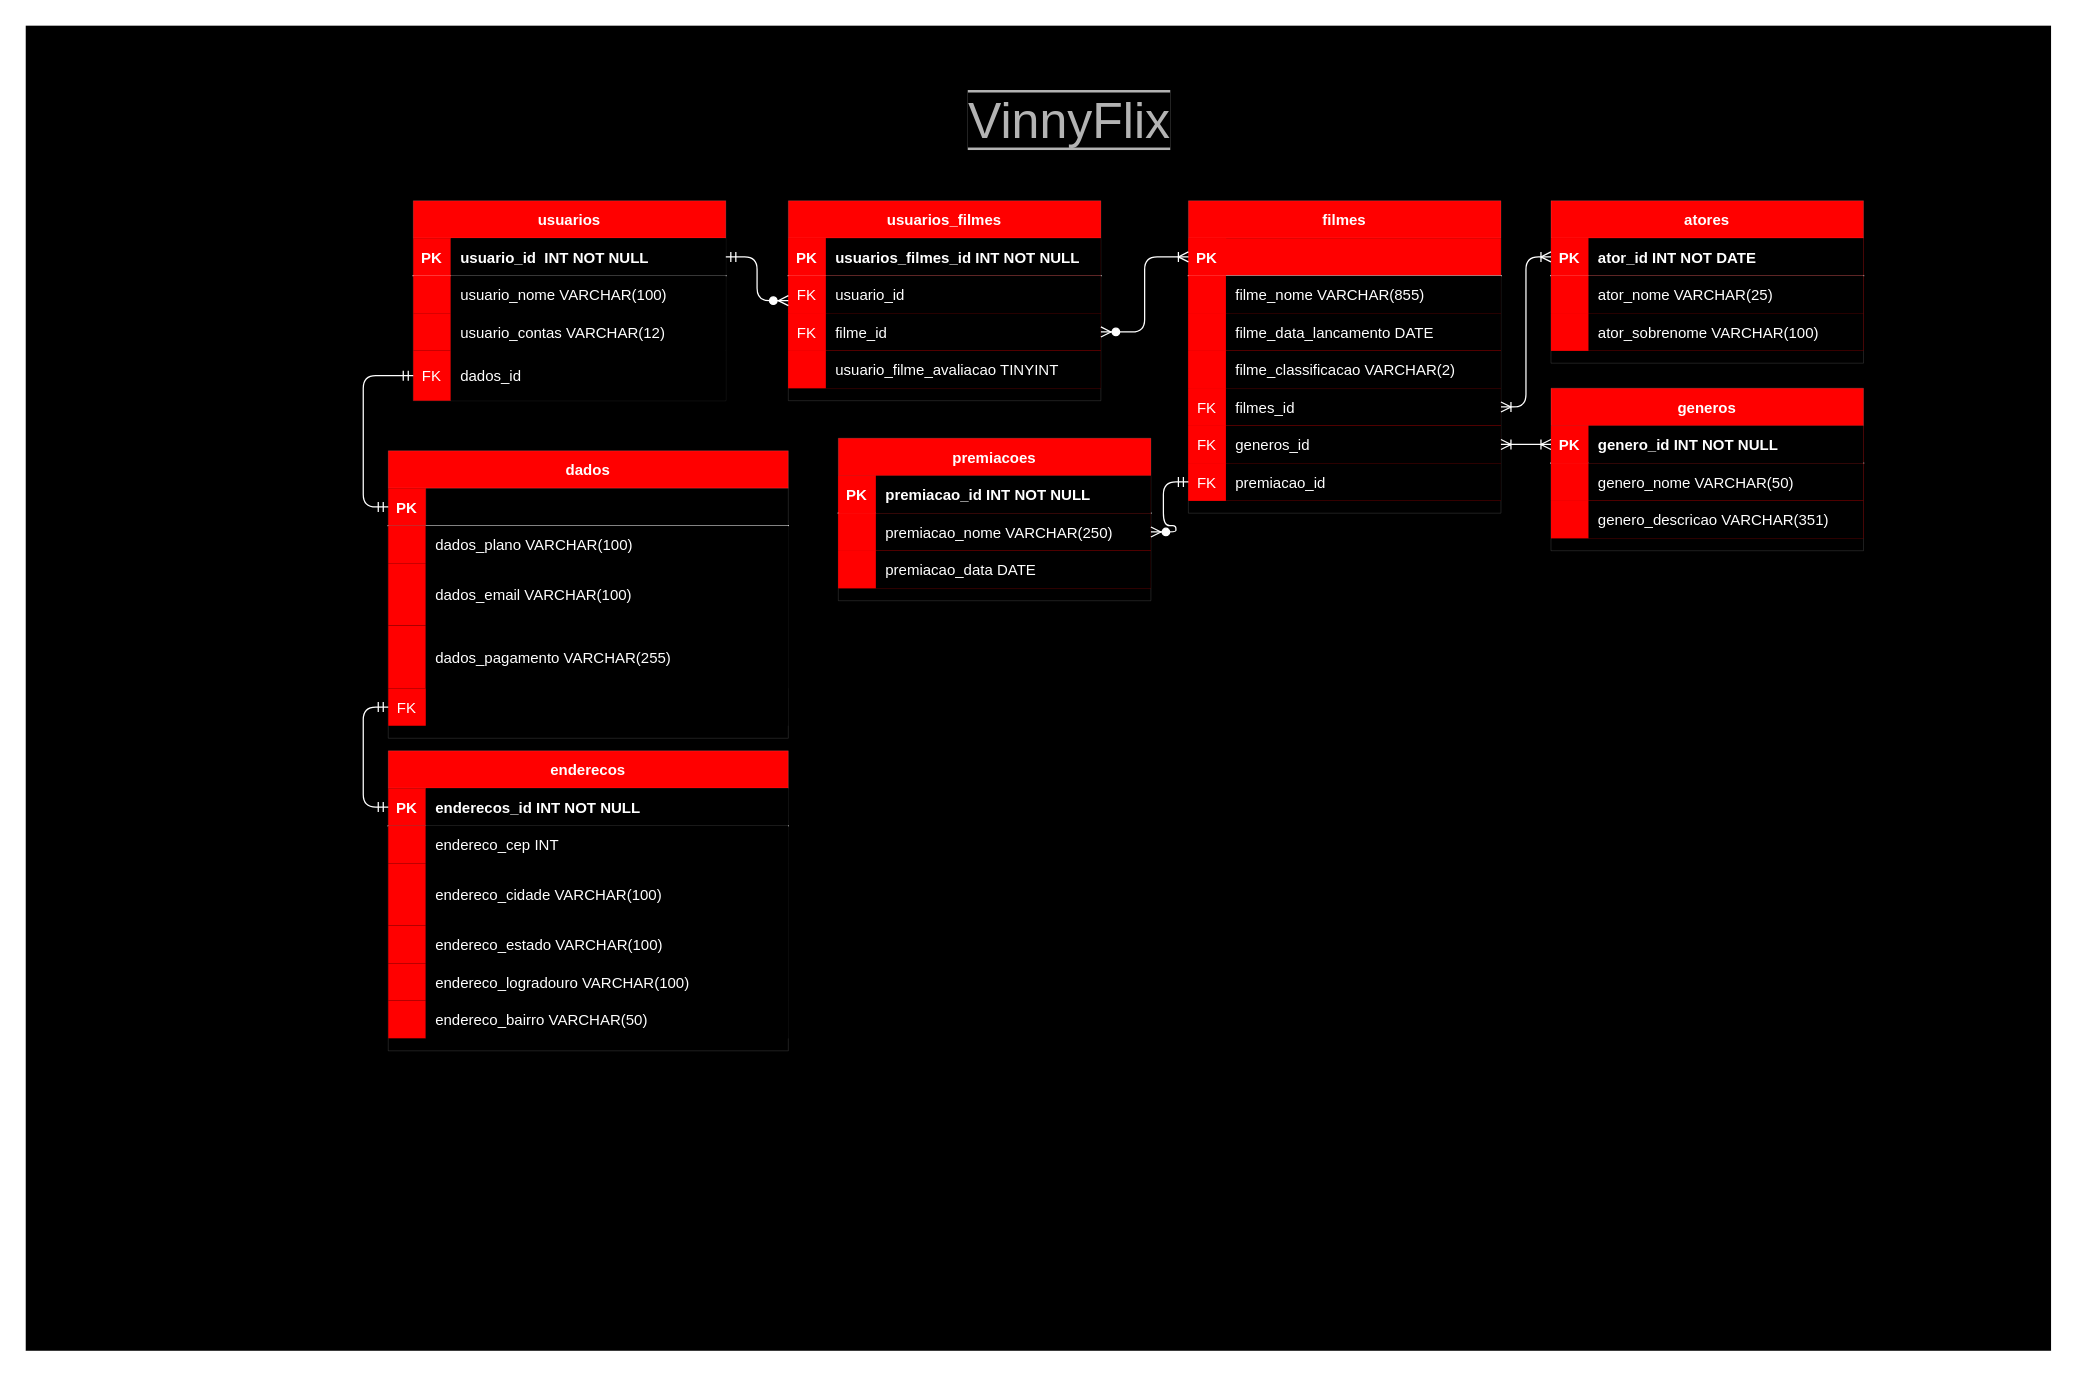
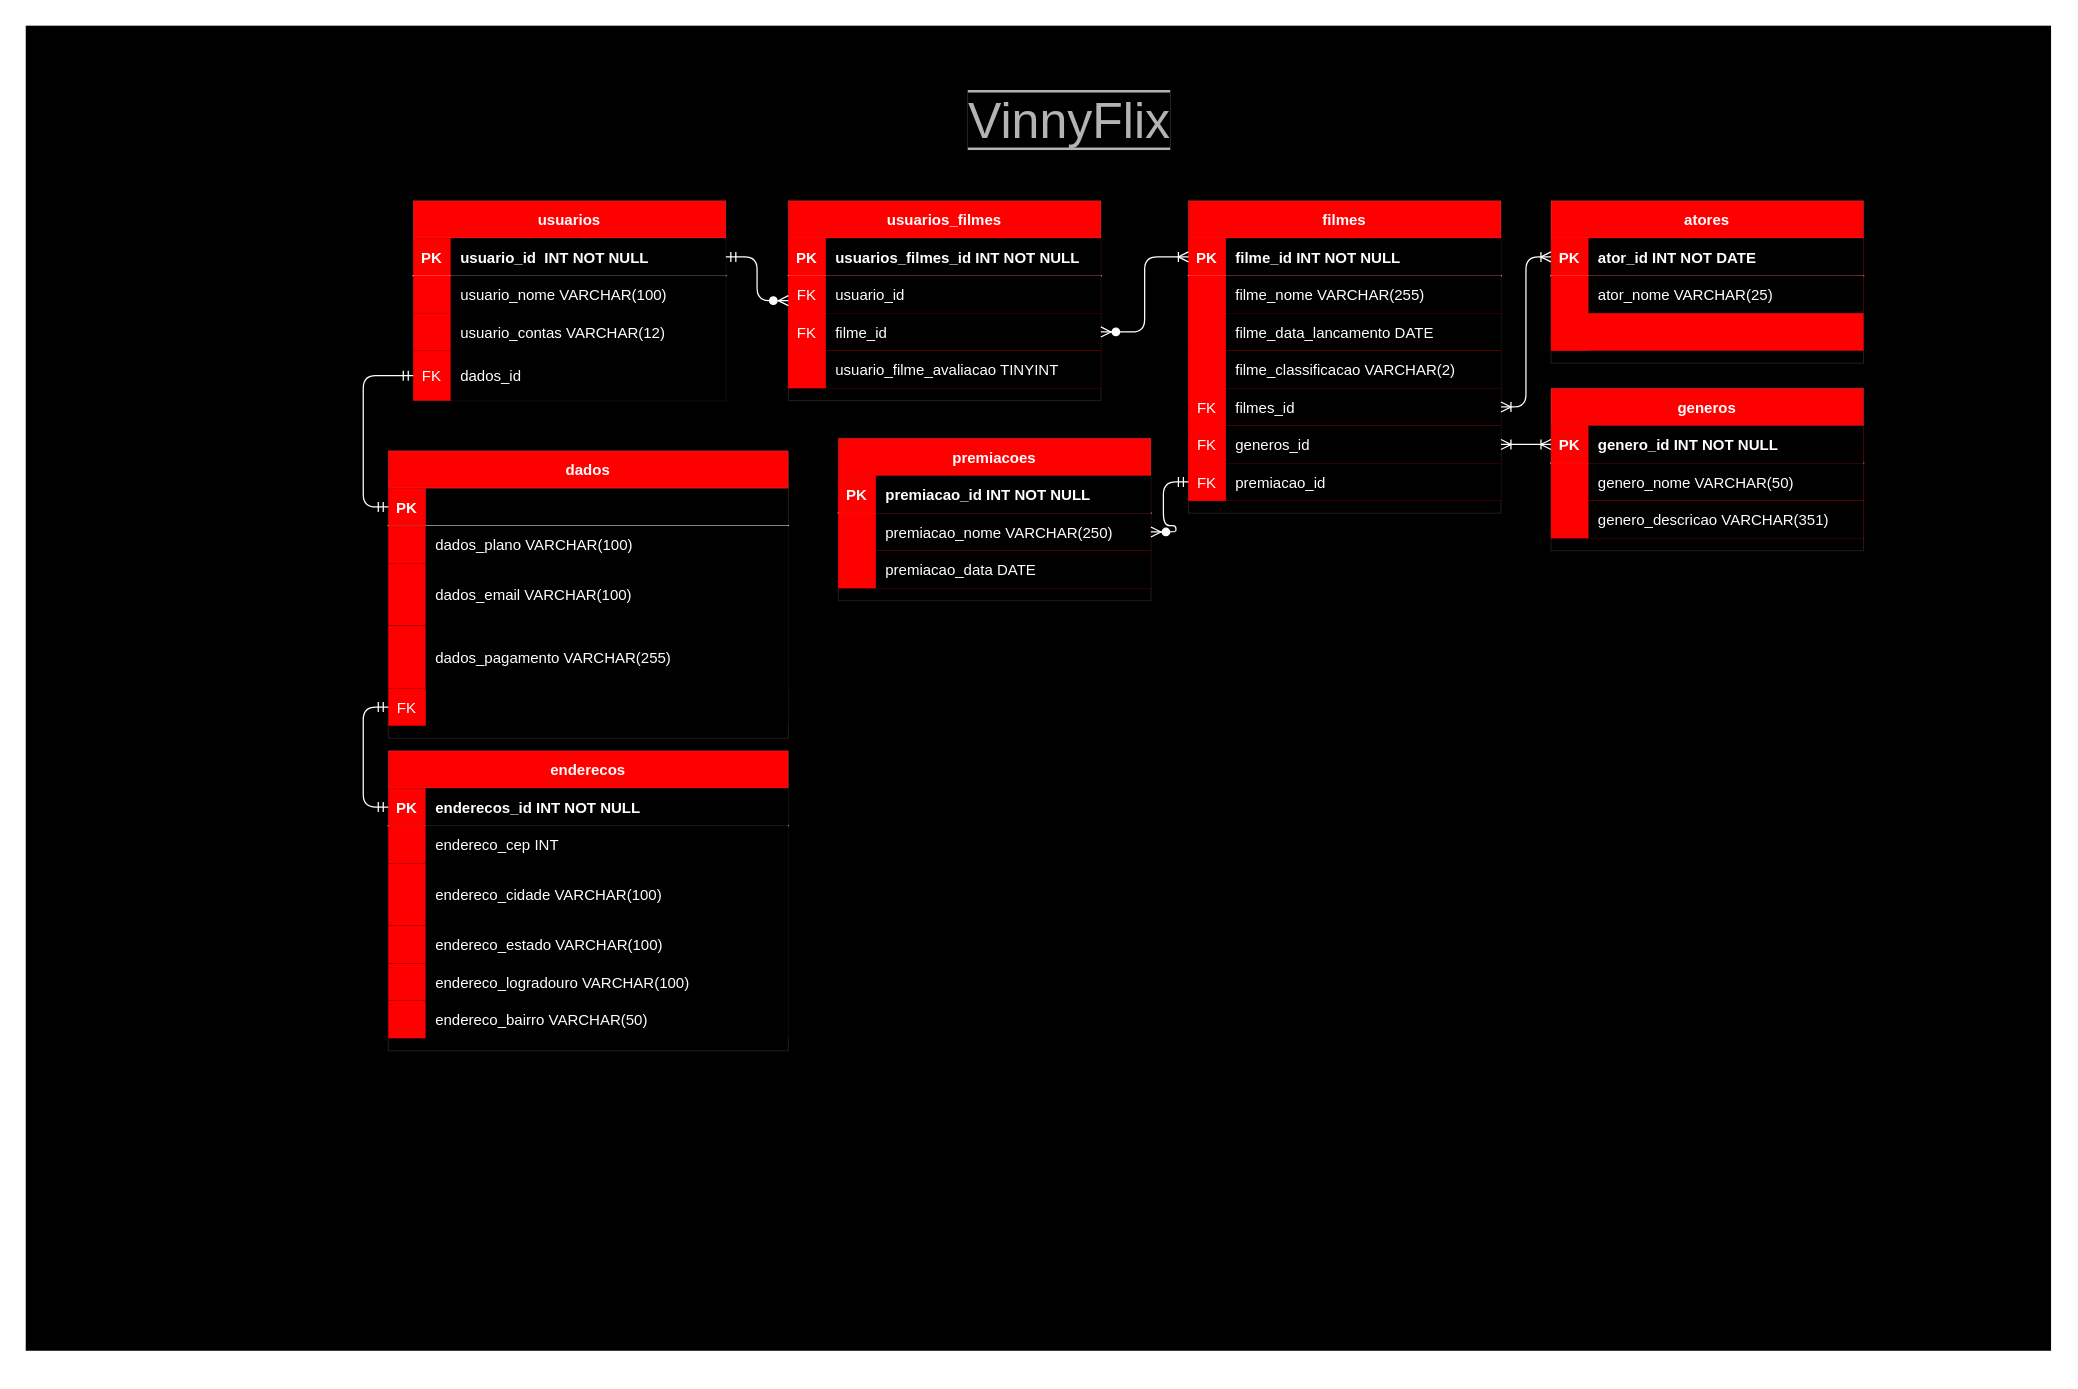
none -> (1363, 257)
(1326, 295) -> (1326, 295)
(1726, 332) -> none
